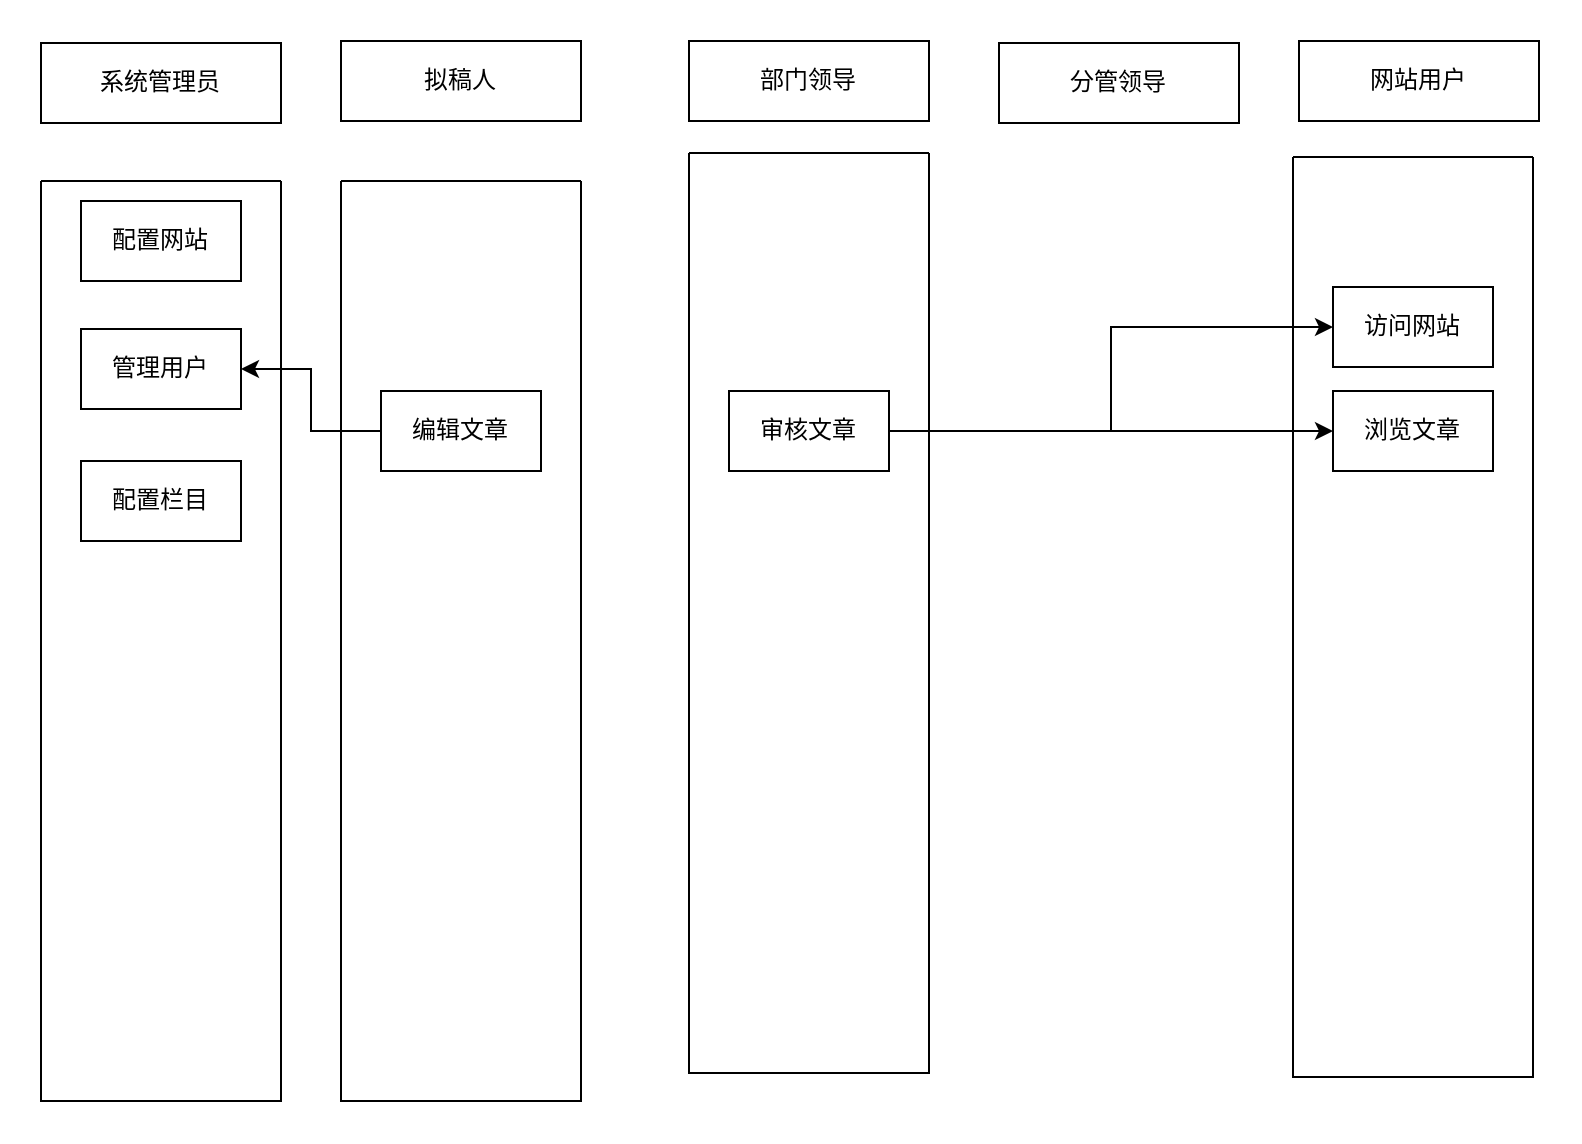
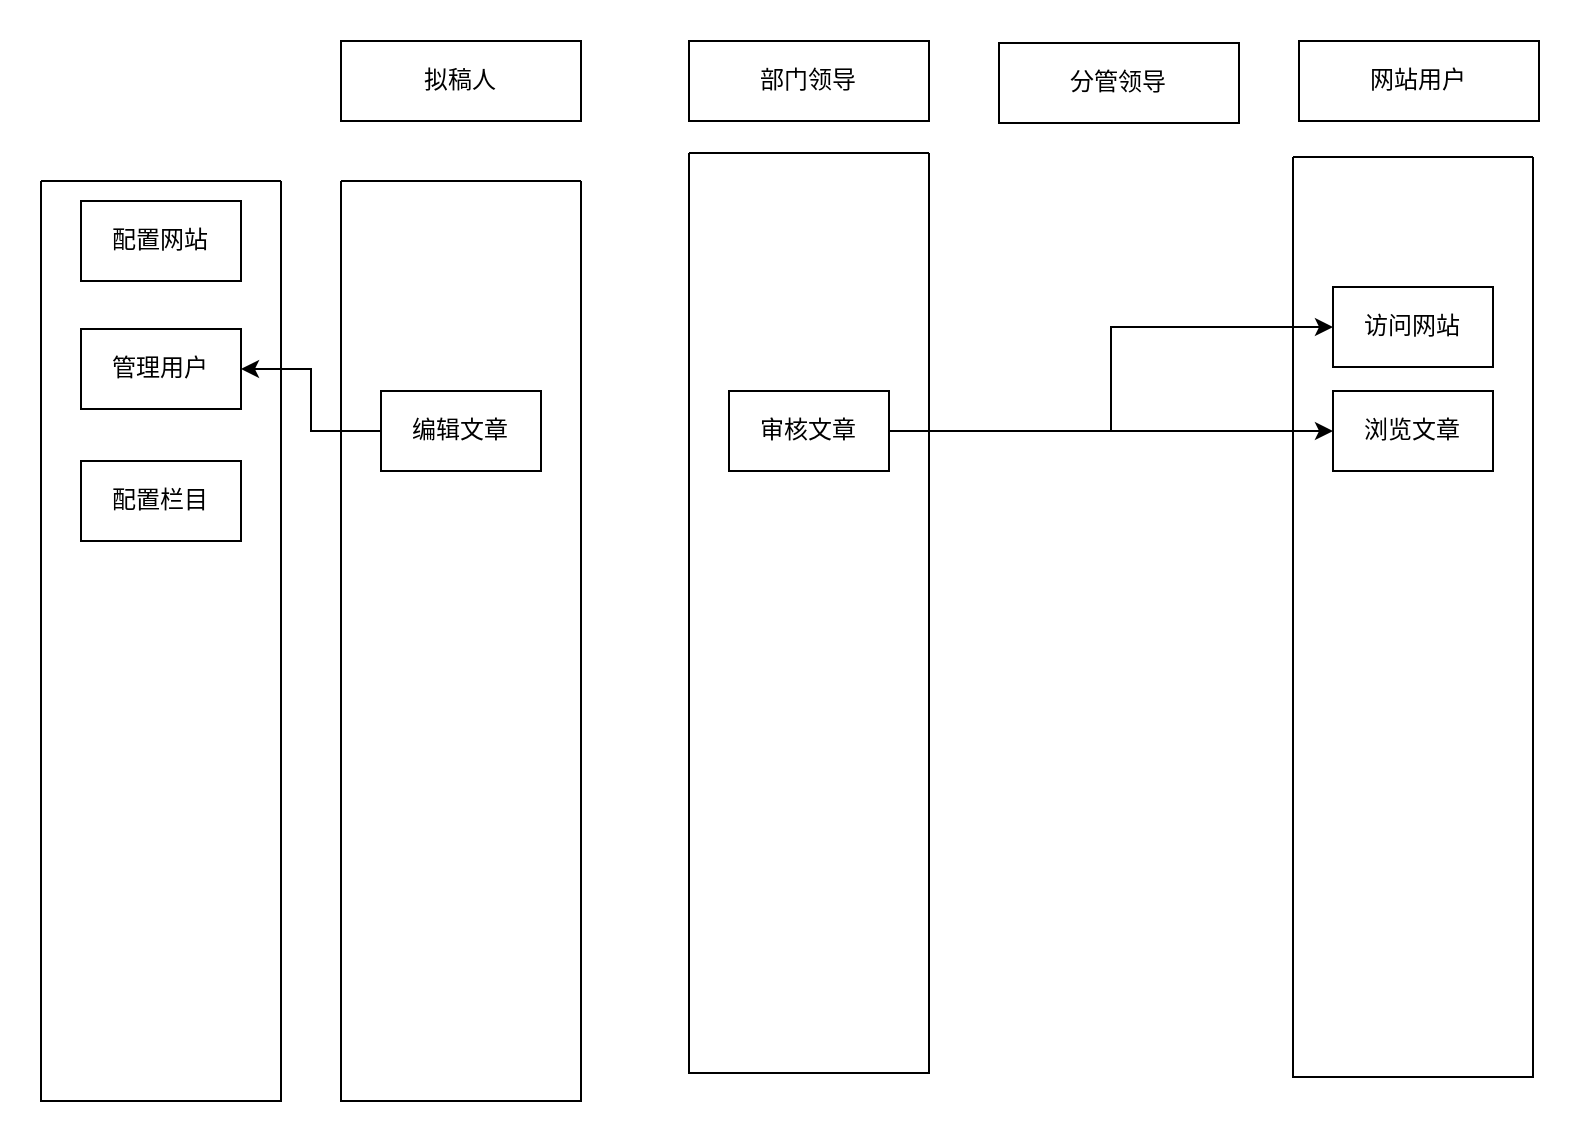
(161, 83) -> none
